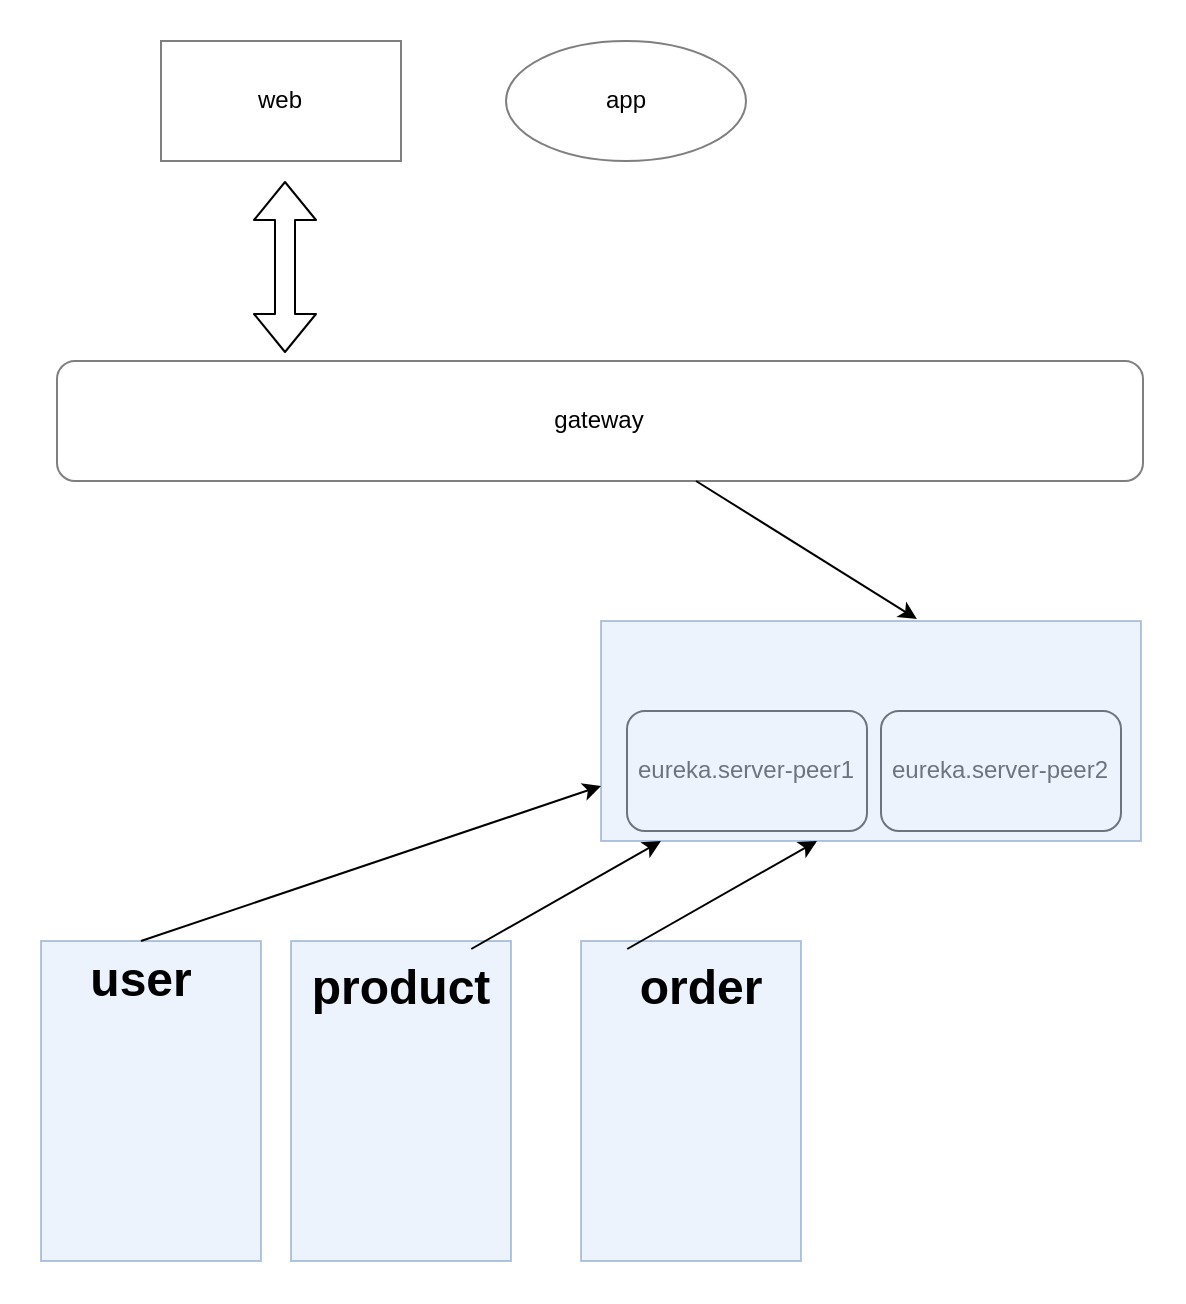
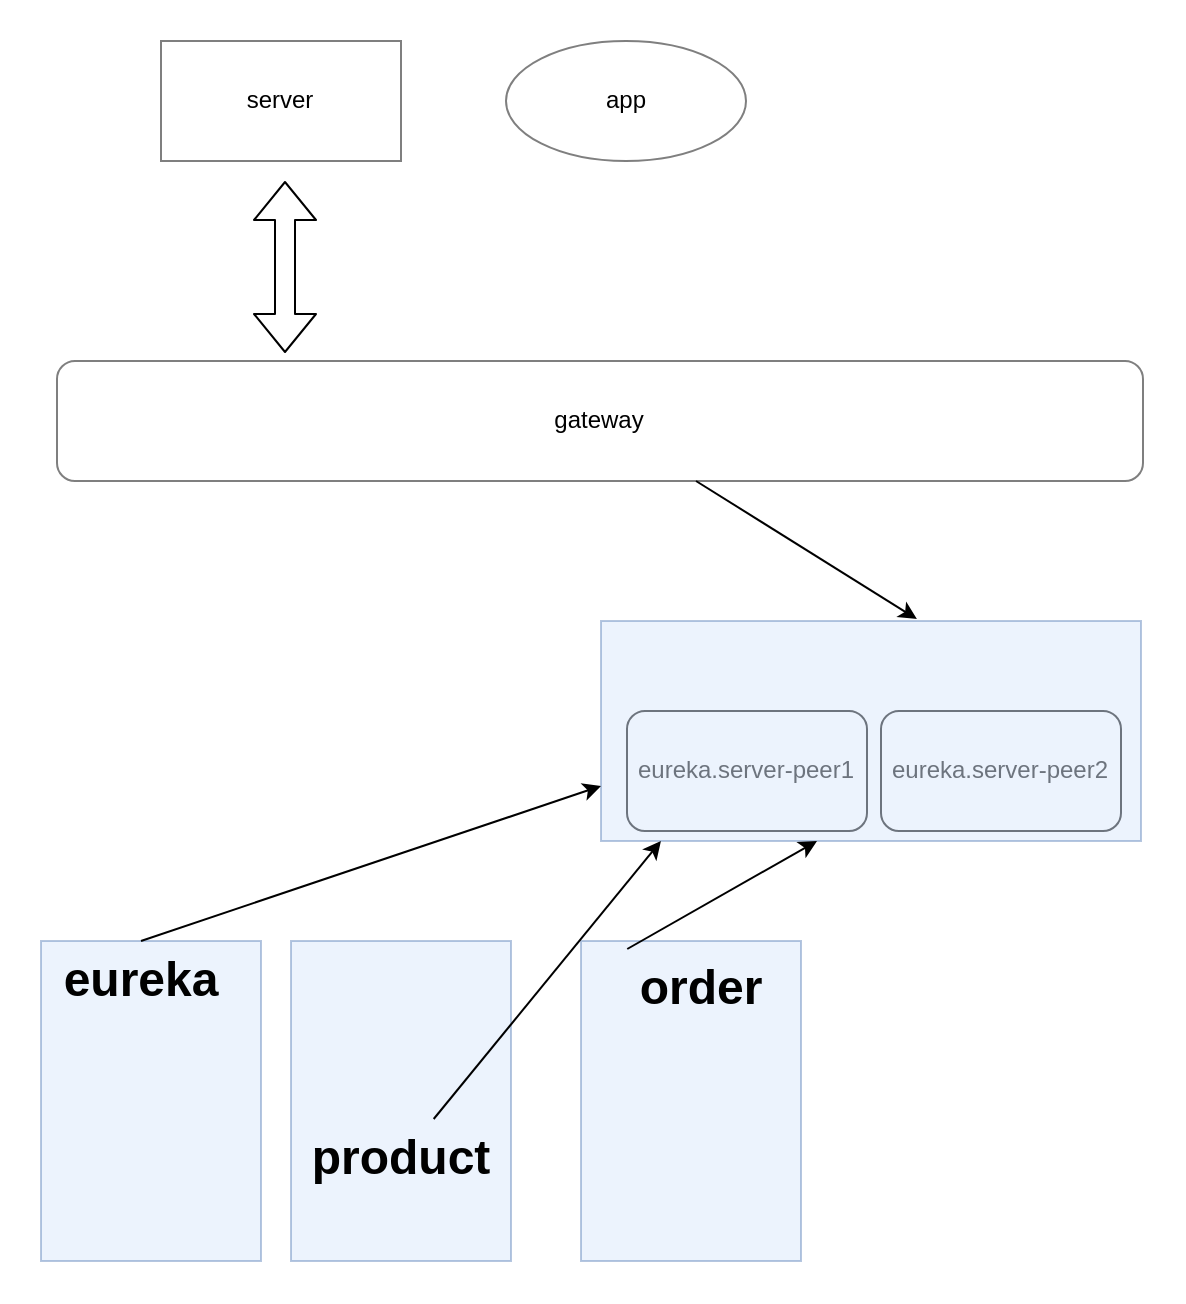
(281, 101) -> (281, 101)
(142, 981) -> (142, 981)
(401, 989) -> (401, 1159)
